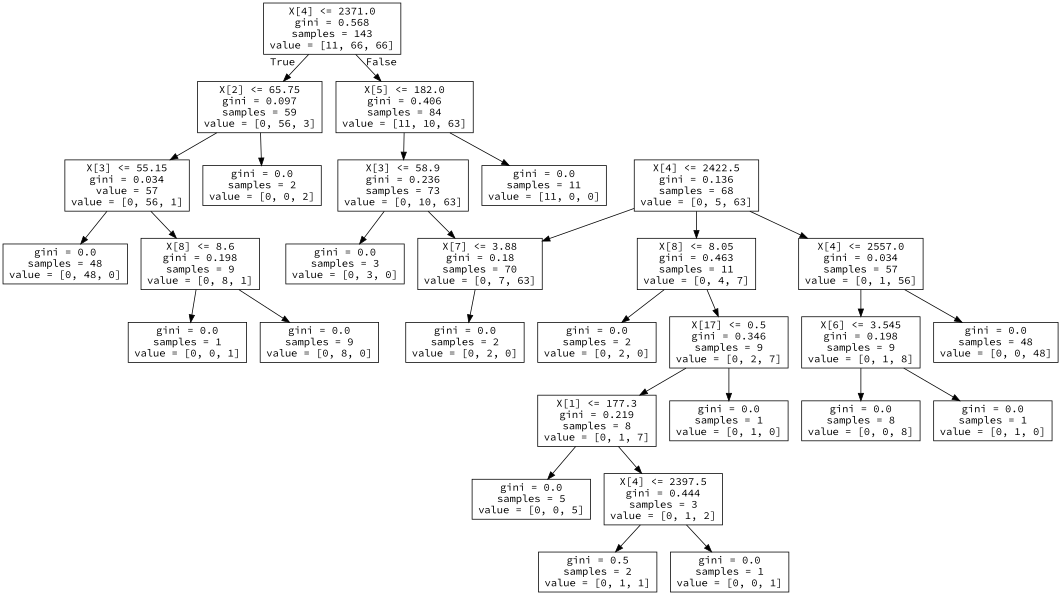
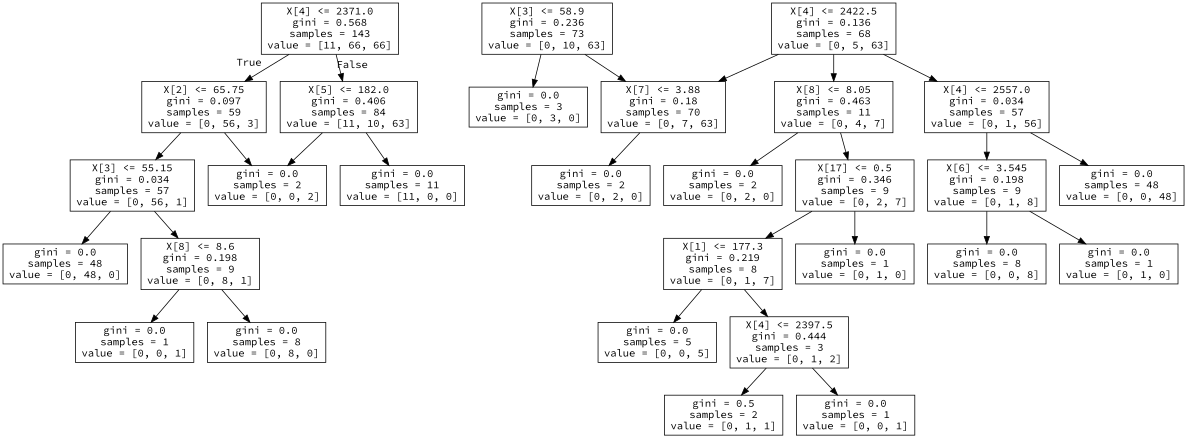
(404, 142) -> (308, 147)
(127, 186) -> (132, 186)
(319, 342) -> (267, 342)
